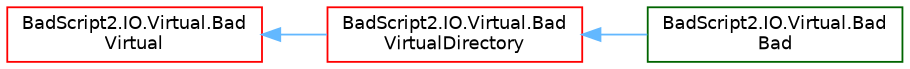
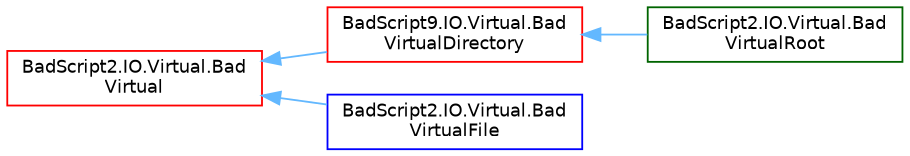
(455, 35) -> (455, 35)
(775, 35) -> (775, 35)
none -> (455, 122)
